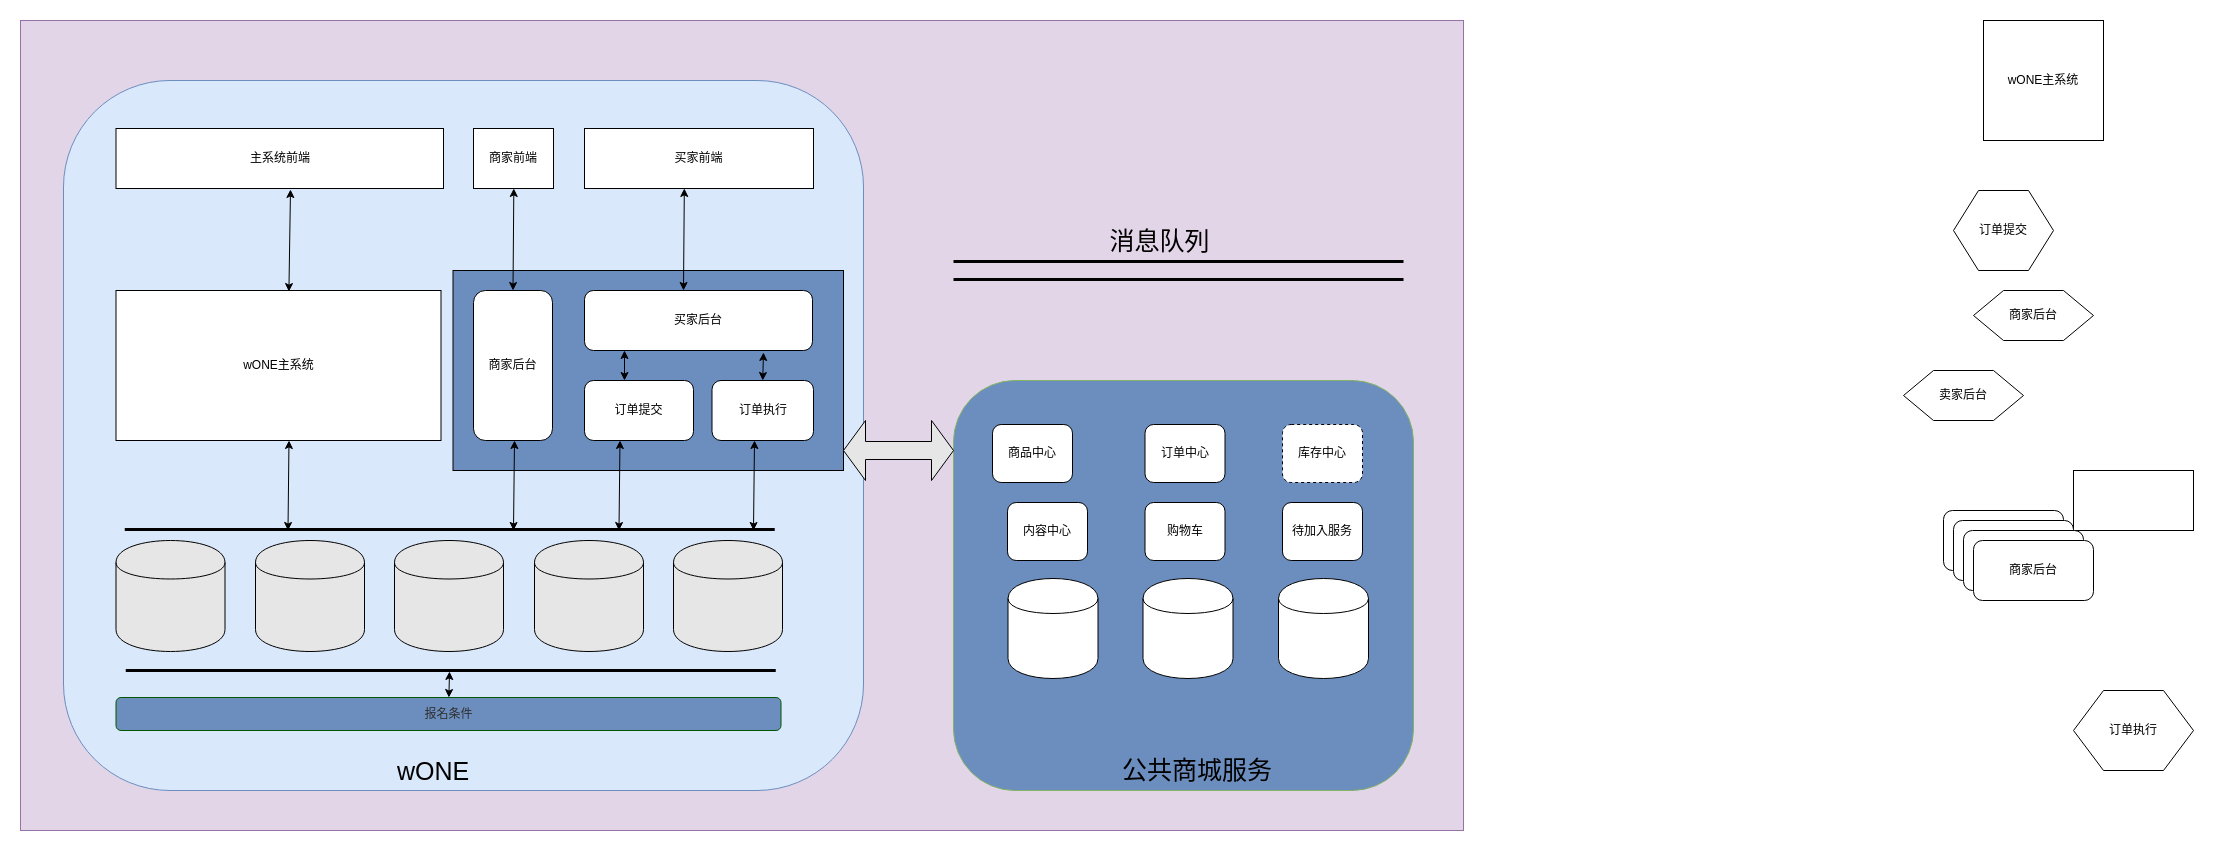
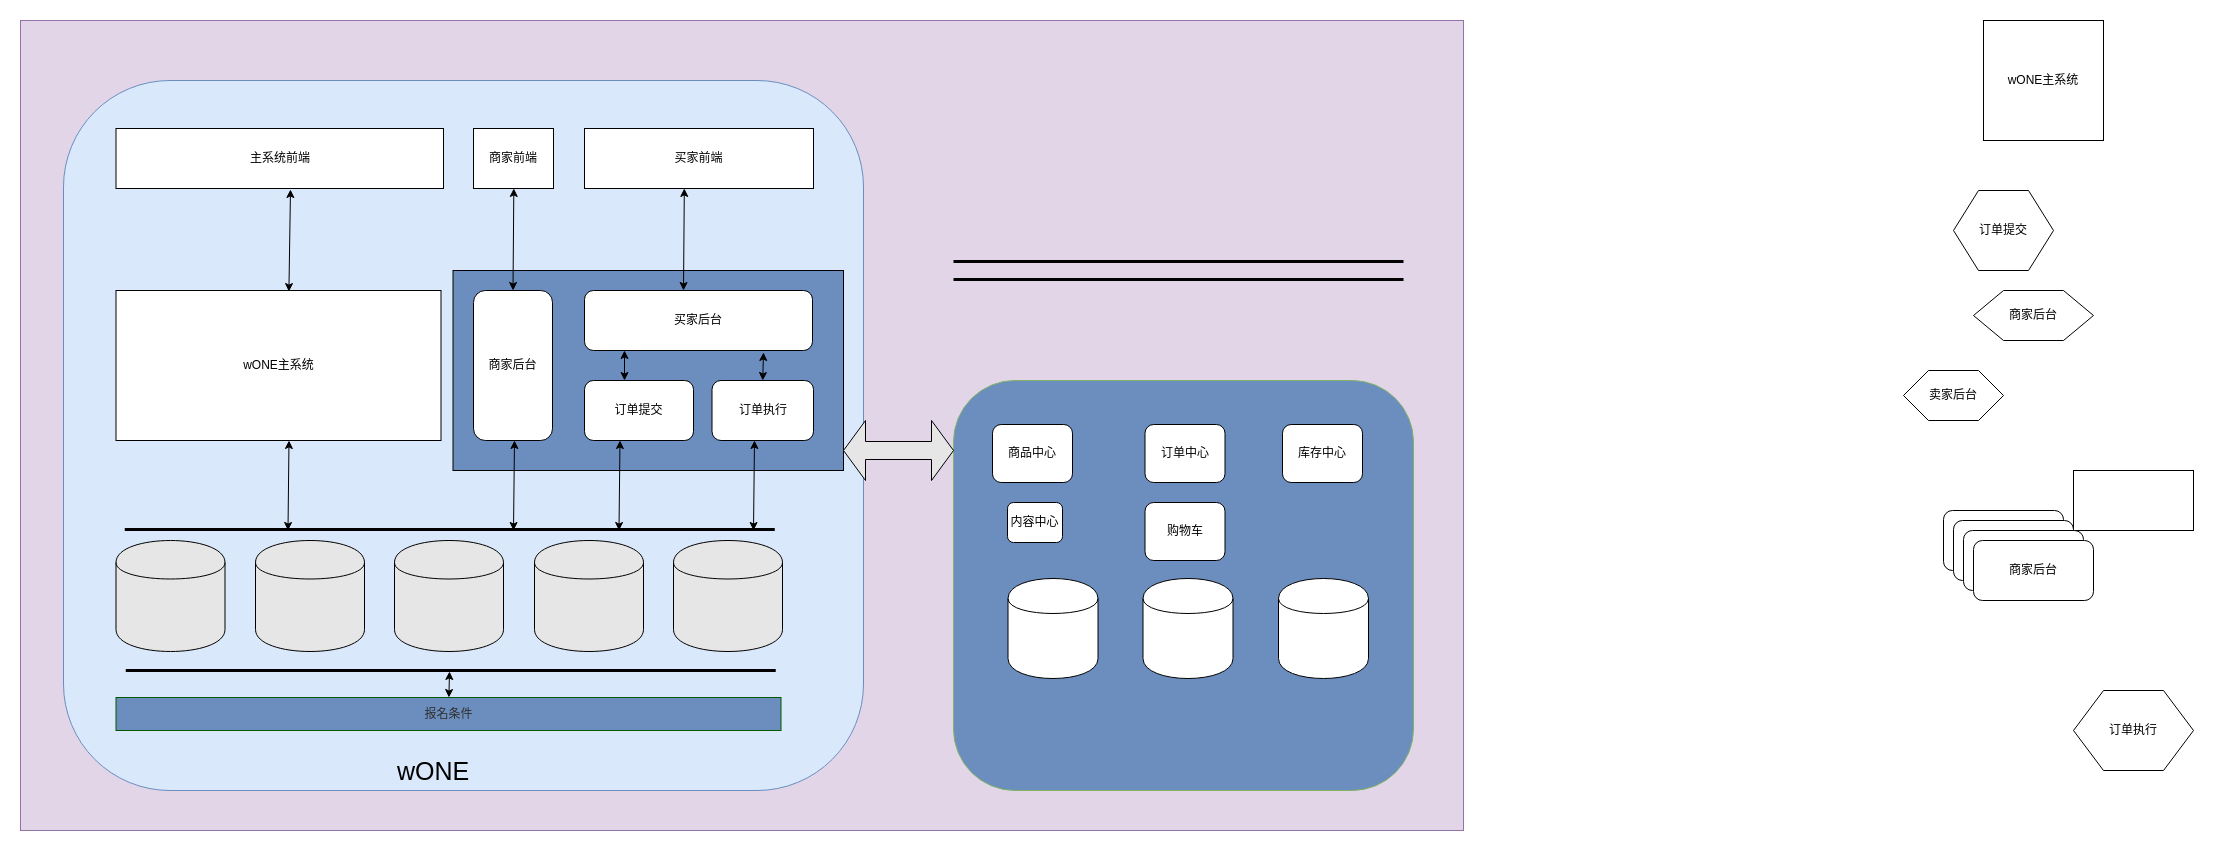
(1159, 241) -> none
(1964, 396) -> (1954, 396)
(1323, 454) -> (1323, 454)
(1048, 532) -> (1035, 523)
(1323, 532) -> none
(449, 714) -> (449, 714)
(1197, 770) -> none
